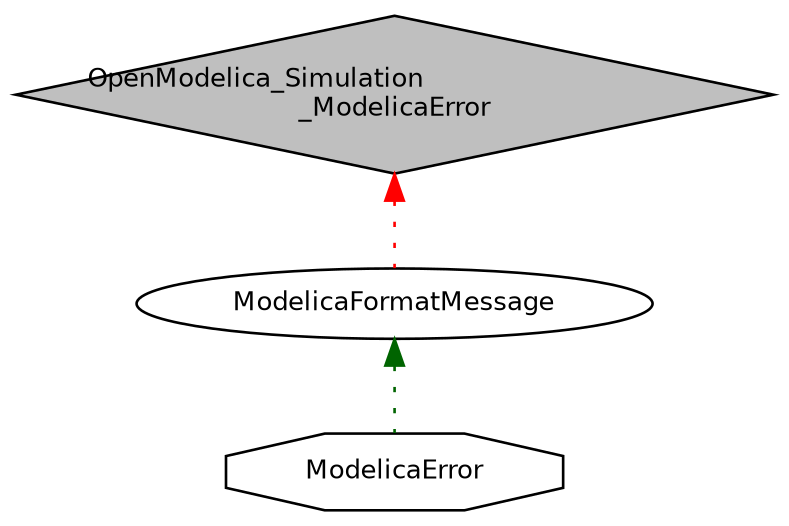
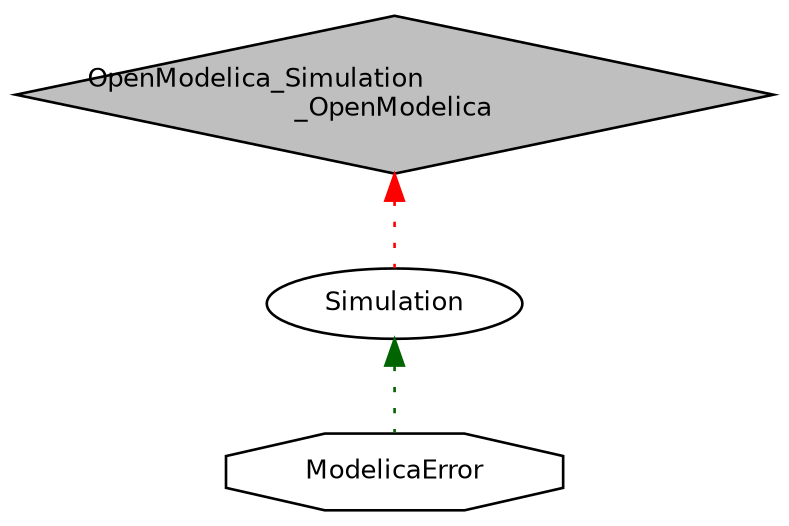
(395, 95) -> (395, 95)
(395, 304) -> (395, 304)
